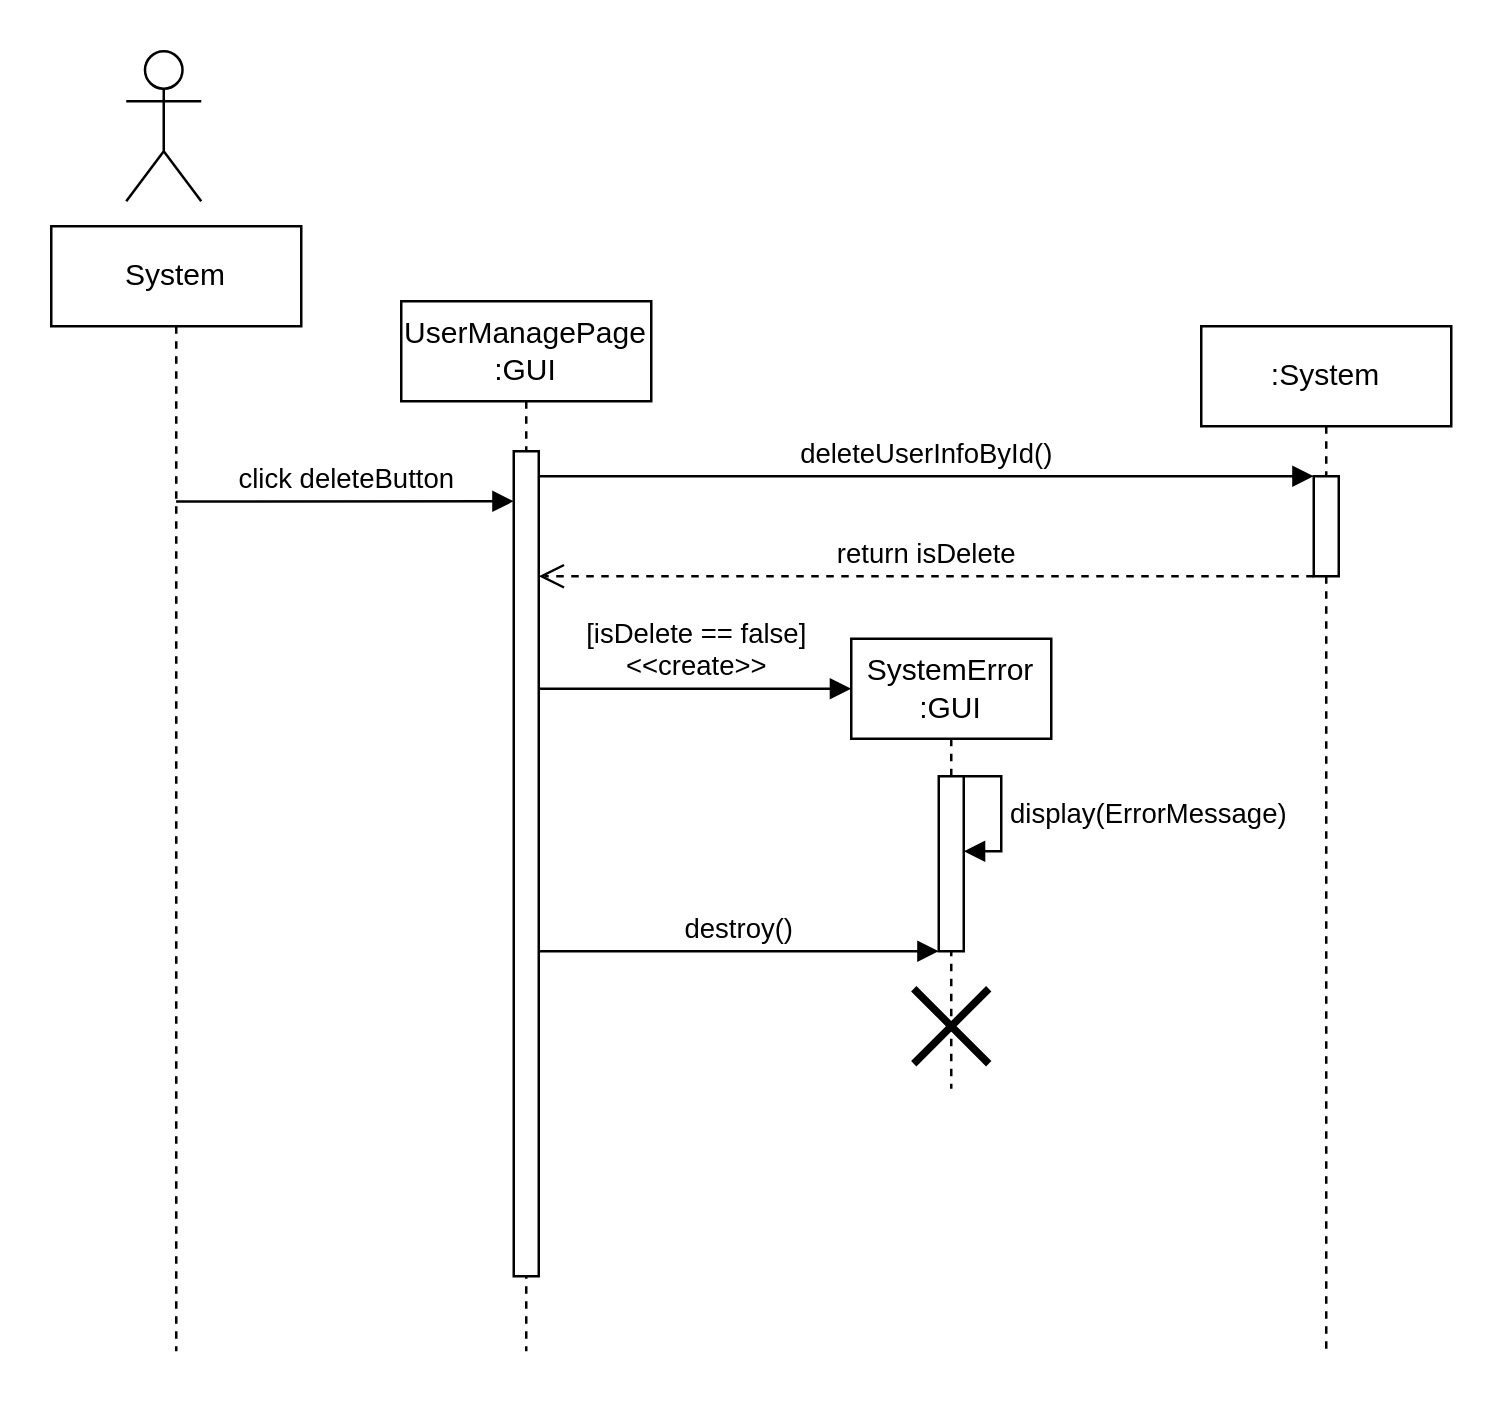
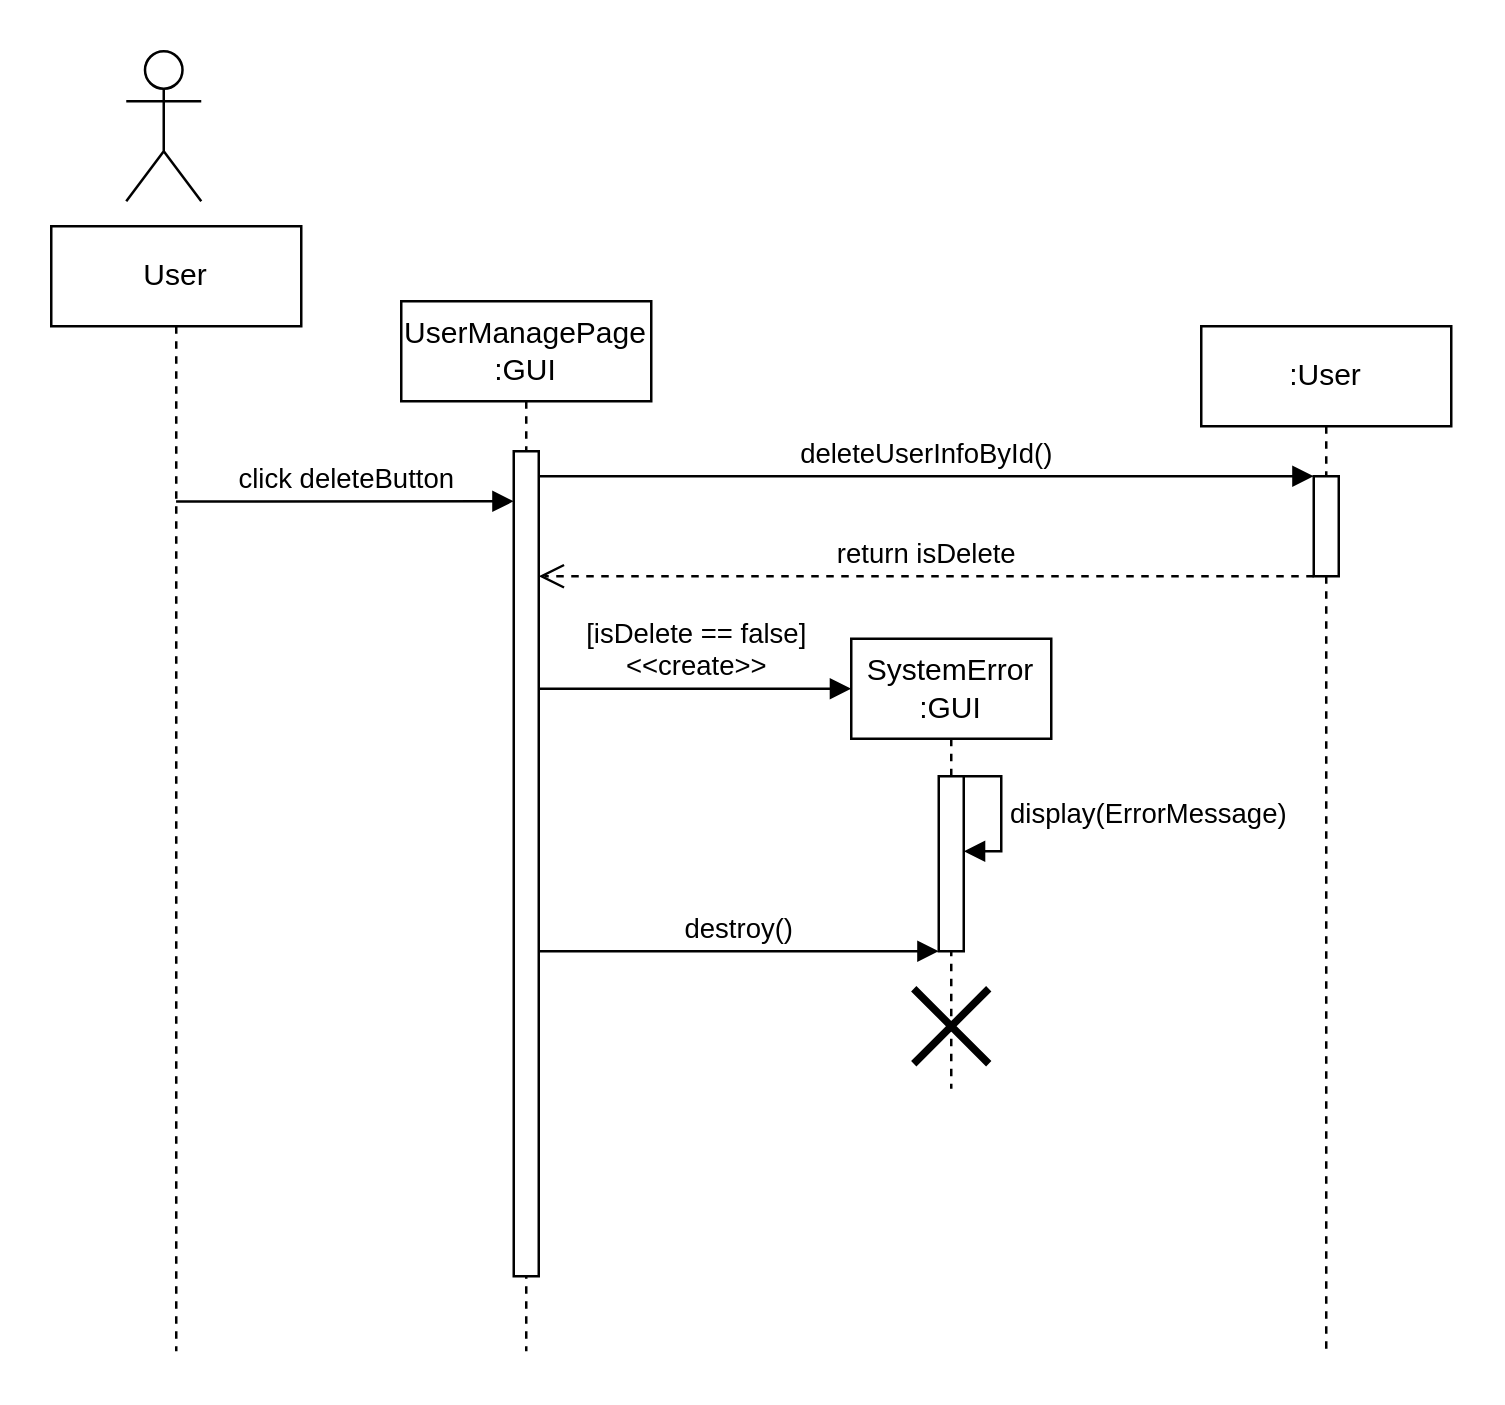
(176, 276) -> (176, 276)
(1326, 376) -> (1326, 376)
